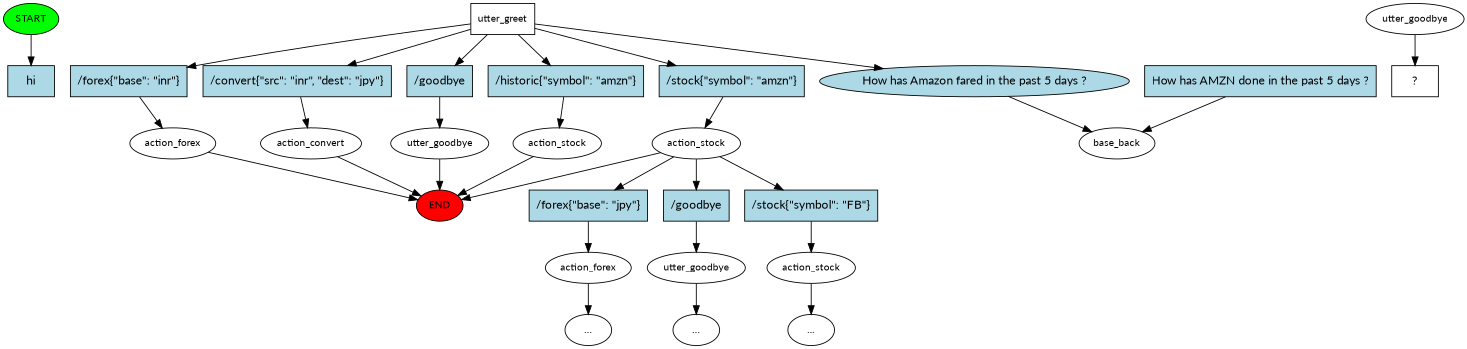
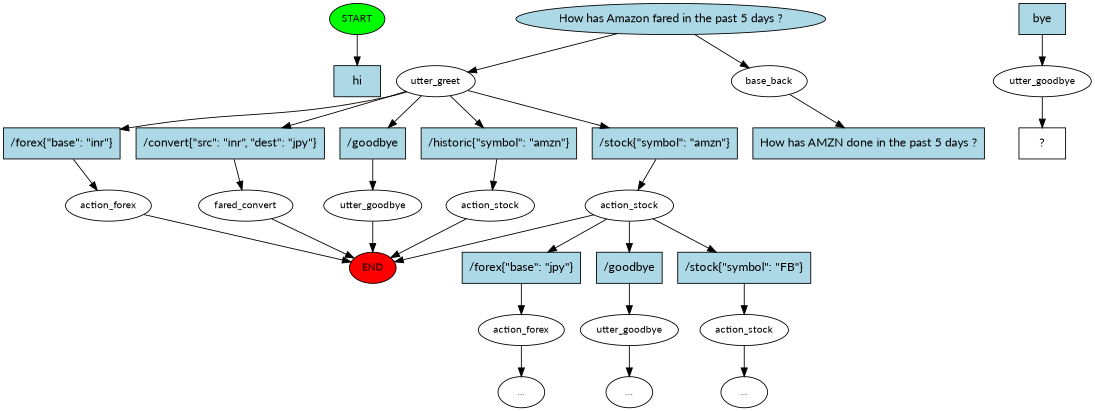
(503, 19) -> (436, 81)
none -> (1042, 19)
(705, 46) -> (547, 52)
(1188, 113) -> (813, 109)
(311, 143) -> (246, 206)
